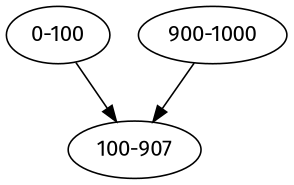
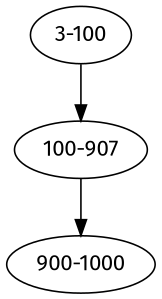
(58, 35) -> (81, 35)
(178, 86) -> (81, 199)
